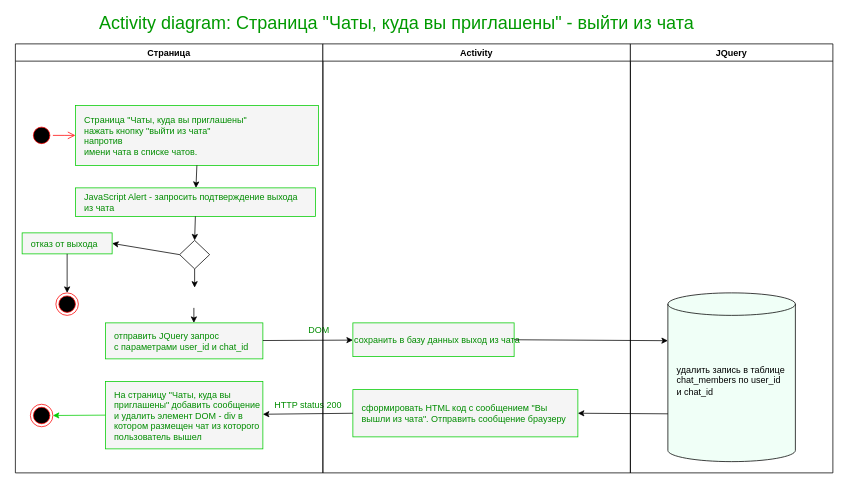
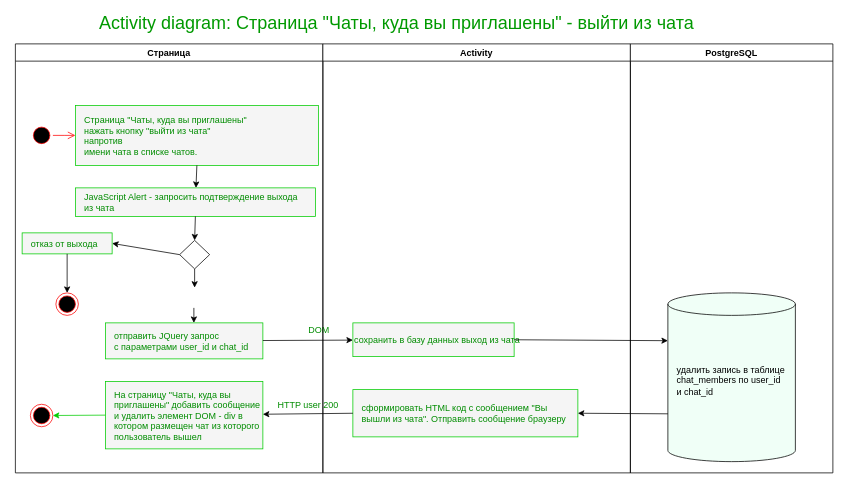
(732, 53) -> (732, 53)
(308, 405) -> (308, 405)
